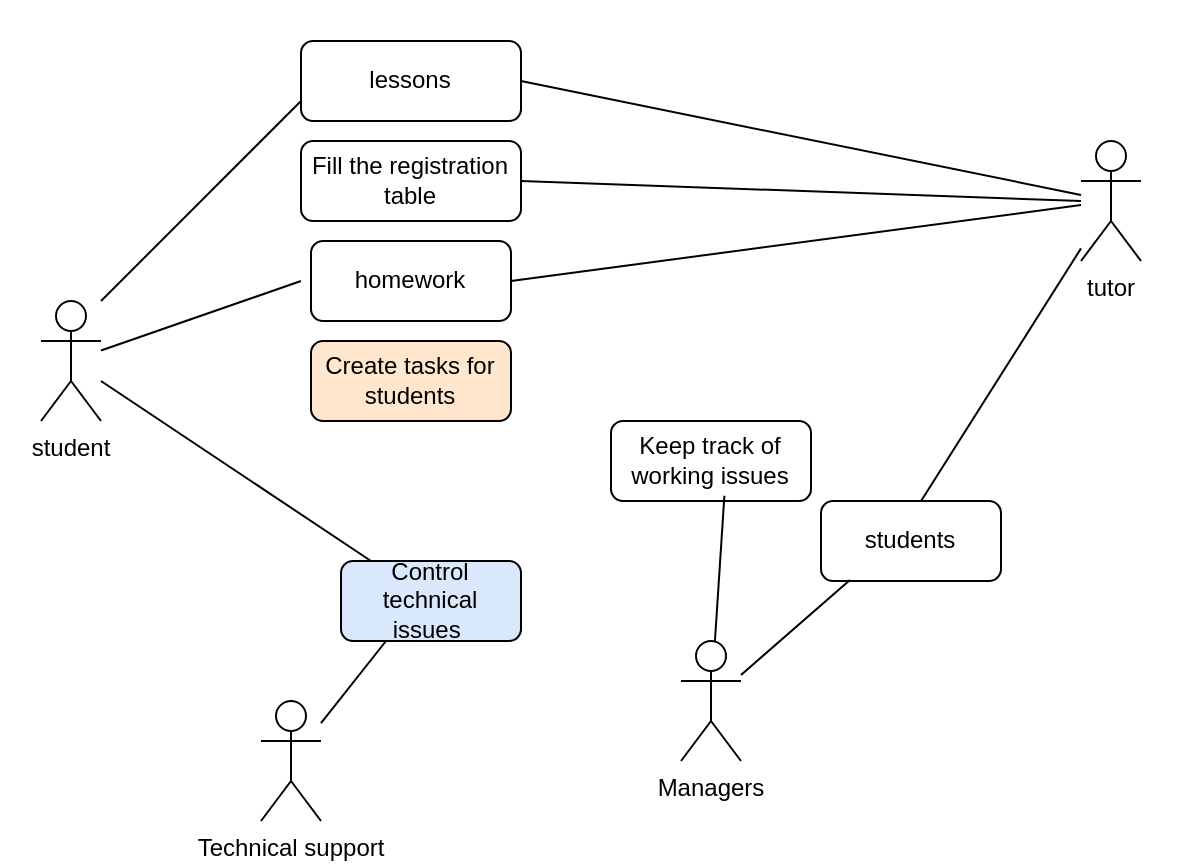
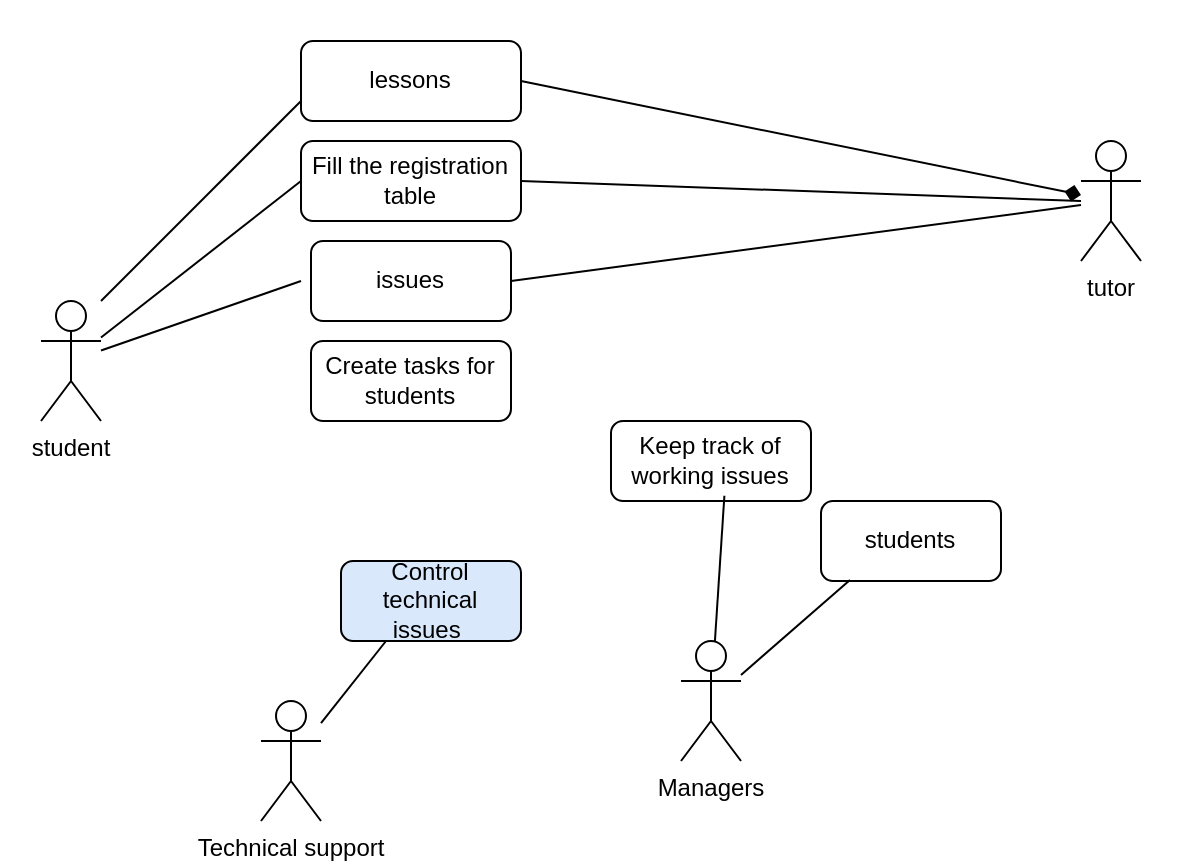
(1072, 193) -> (1065, 192)
(411, 281) -> (411, 281)
(1001, 375) -> none
(411, 381) -> (411, 381)
(236, 471) -> (201, 260)
